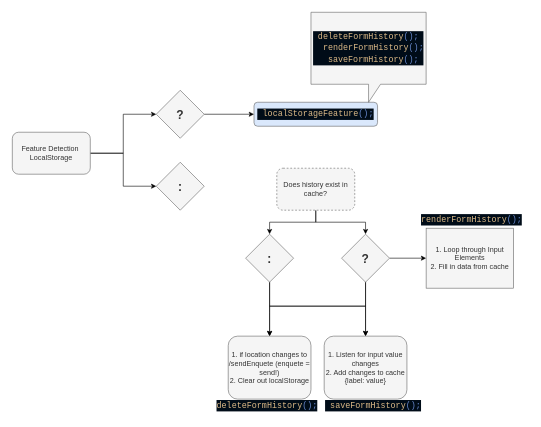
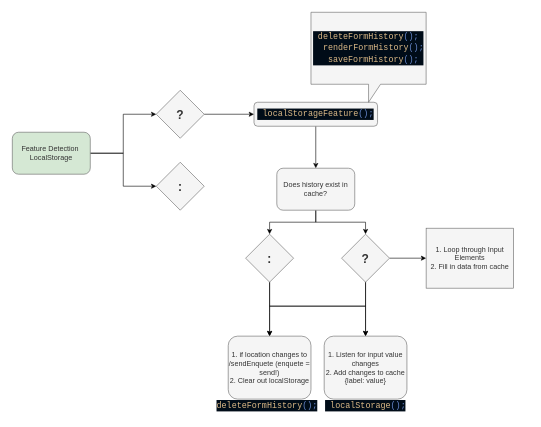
(316, 114) -> (316, 114)
(51, 153) -> (51, 153)
none -> (316, 162)
(316, 189) -> (316, 189)
(474, 219) -> none
(360, 405) -> (353, 405)
